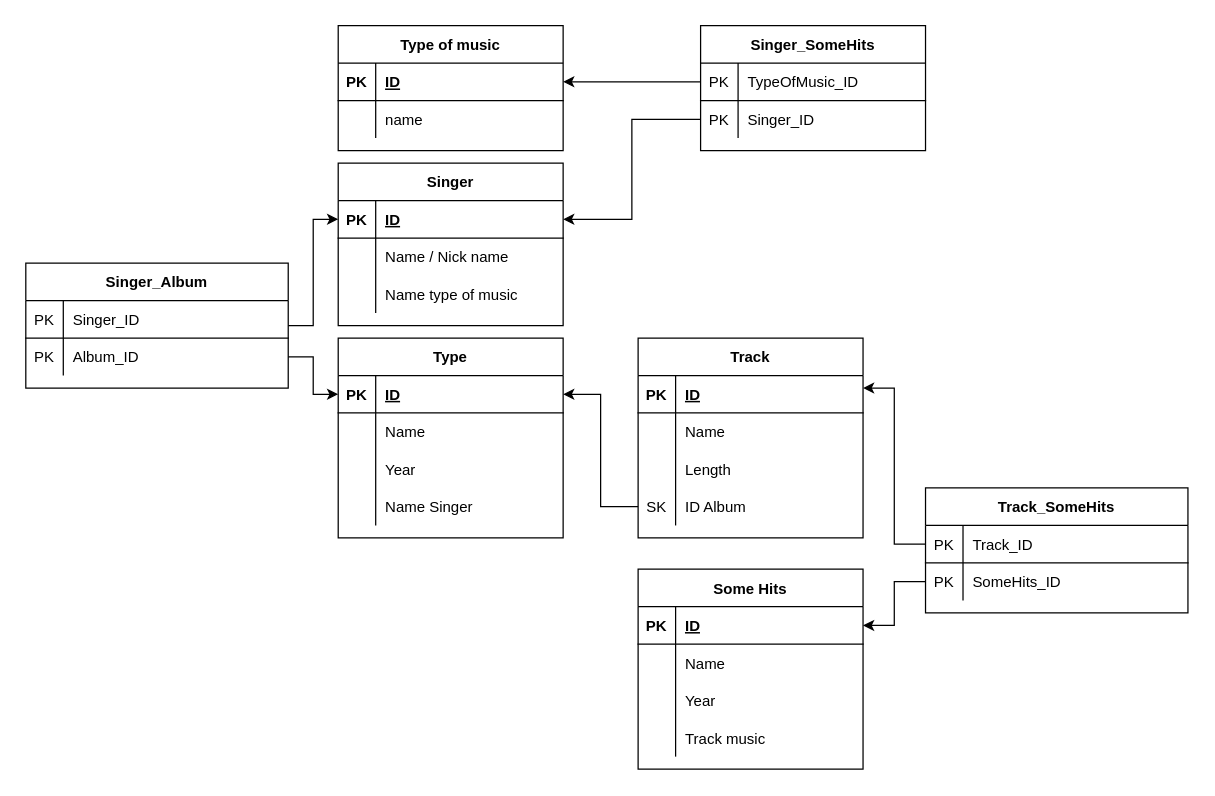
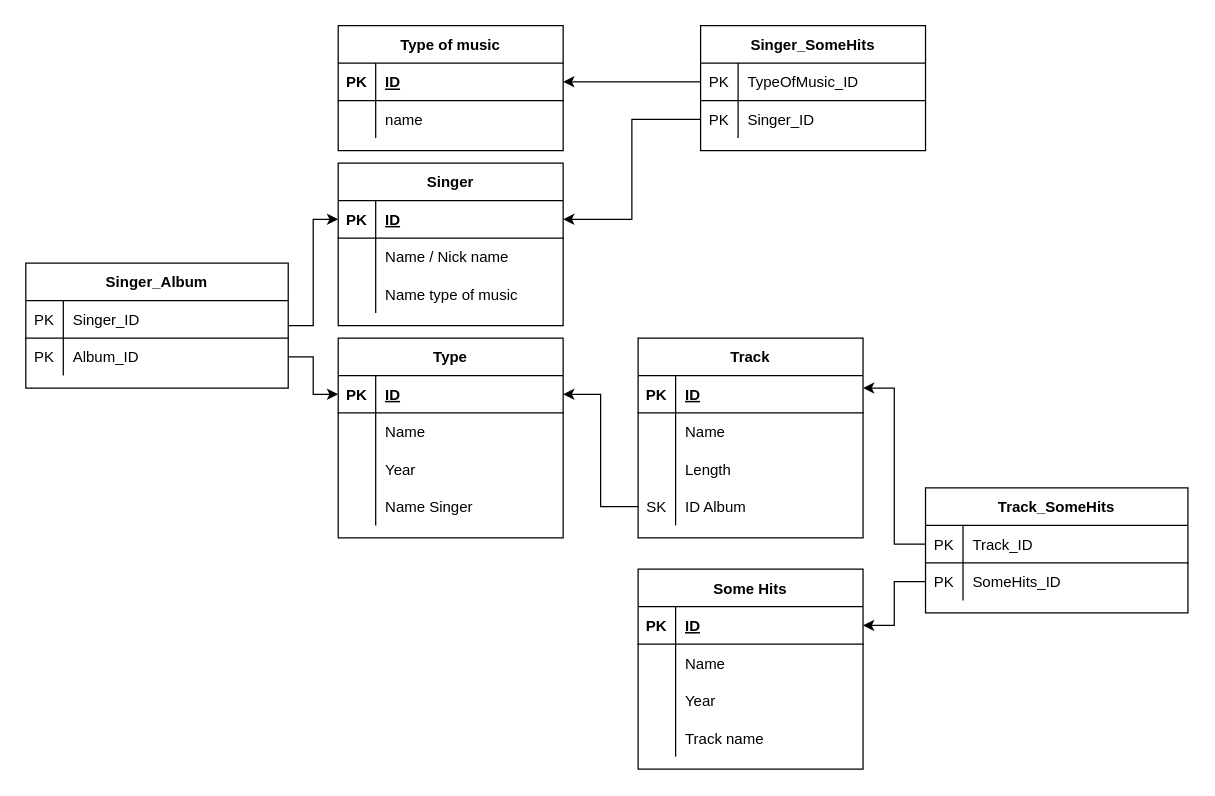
(727, 739) -> (725, 739)
